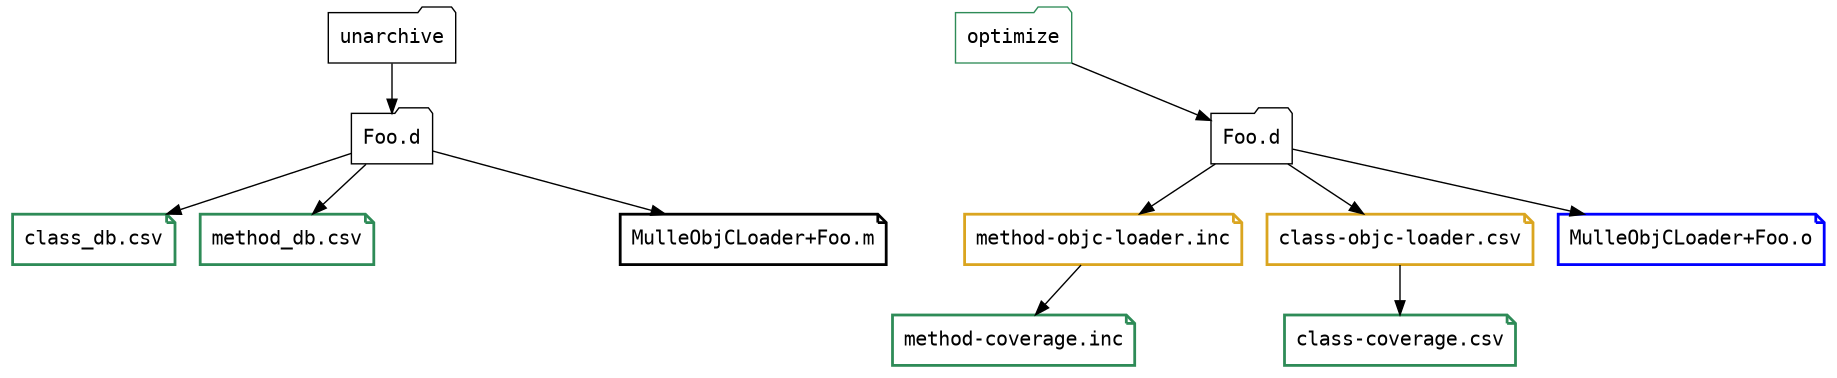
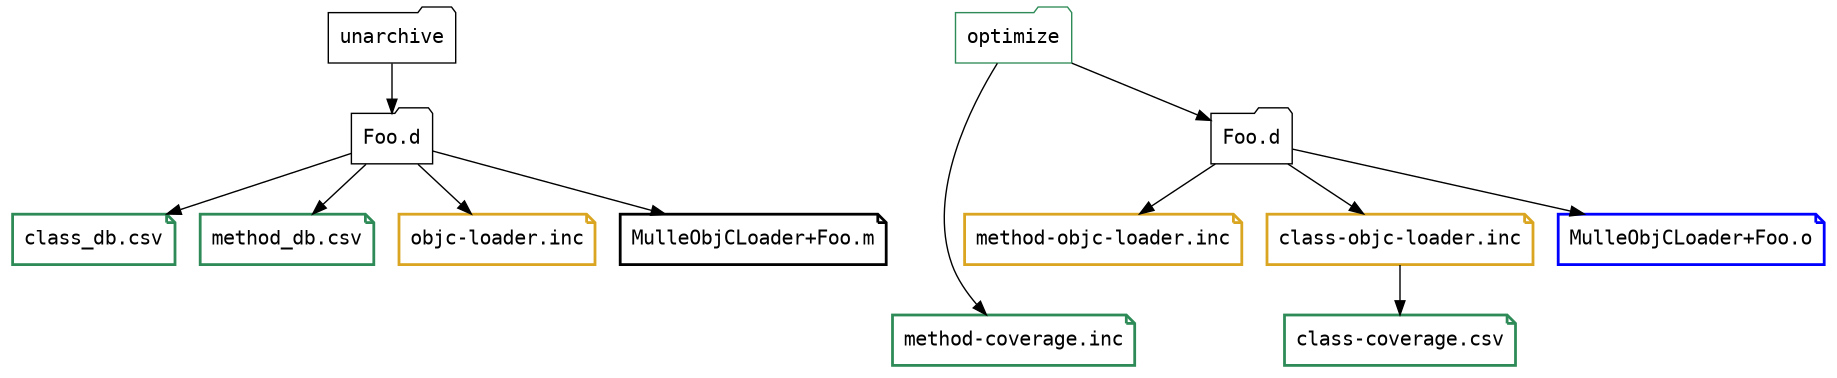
none -> (497, 239)
(1400, 239) -> (1400, 239)
(1063, 285) -> (948, 183)
